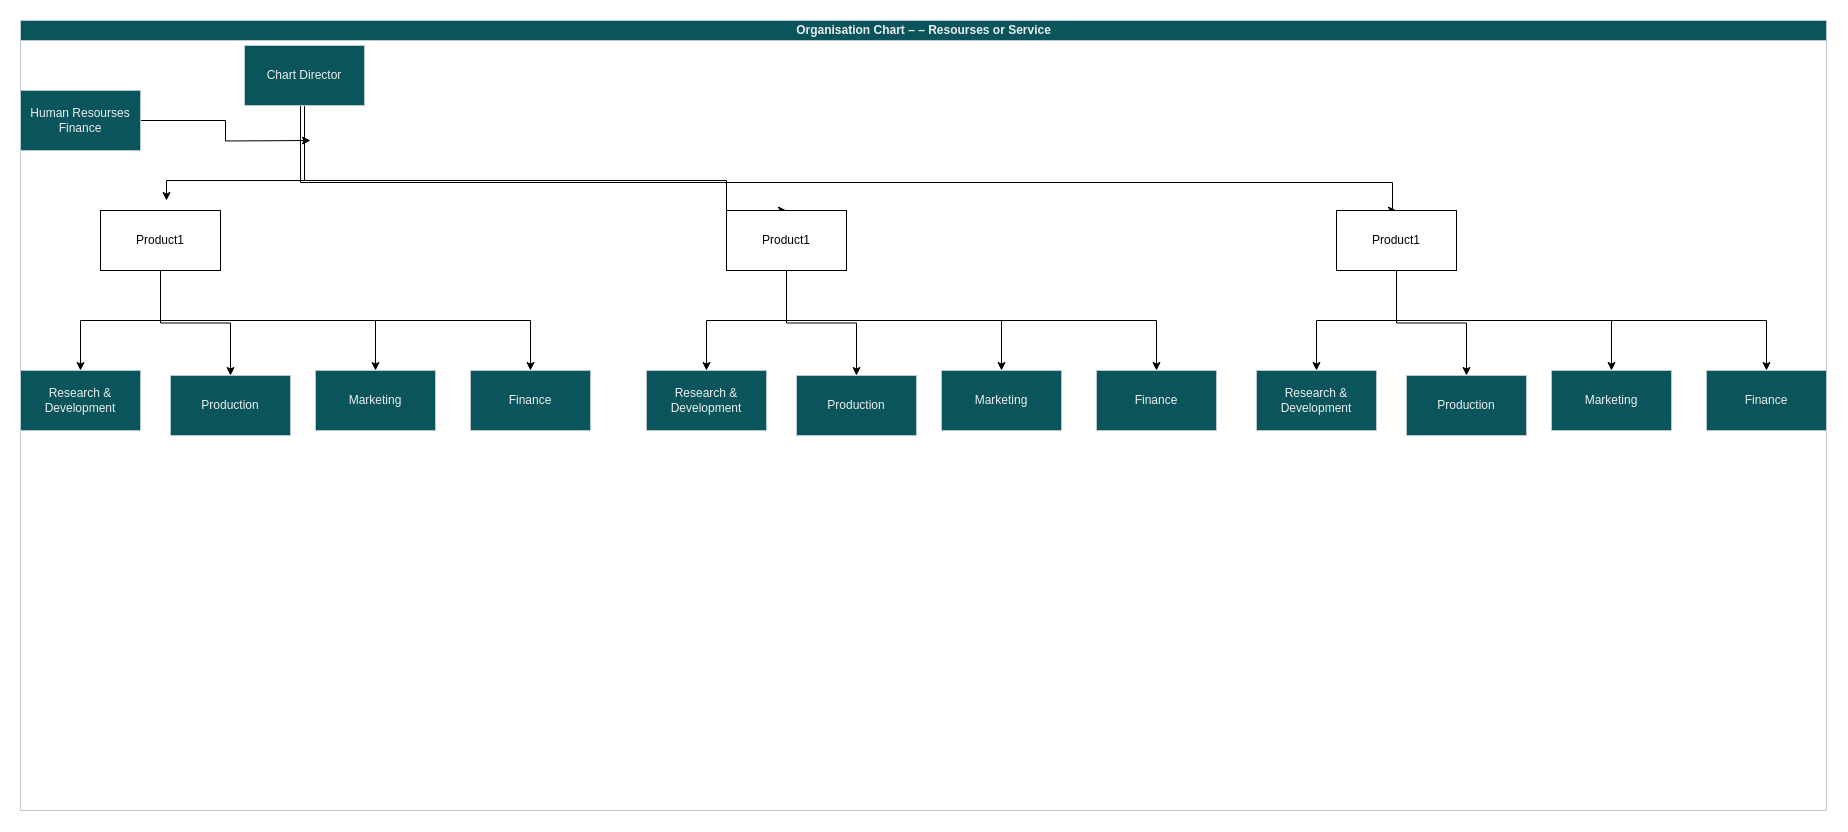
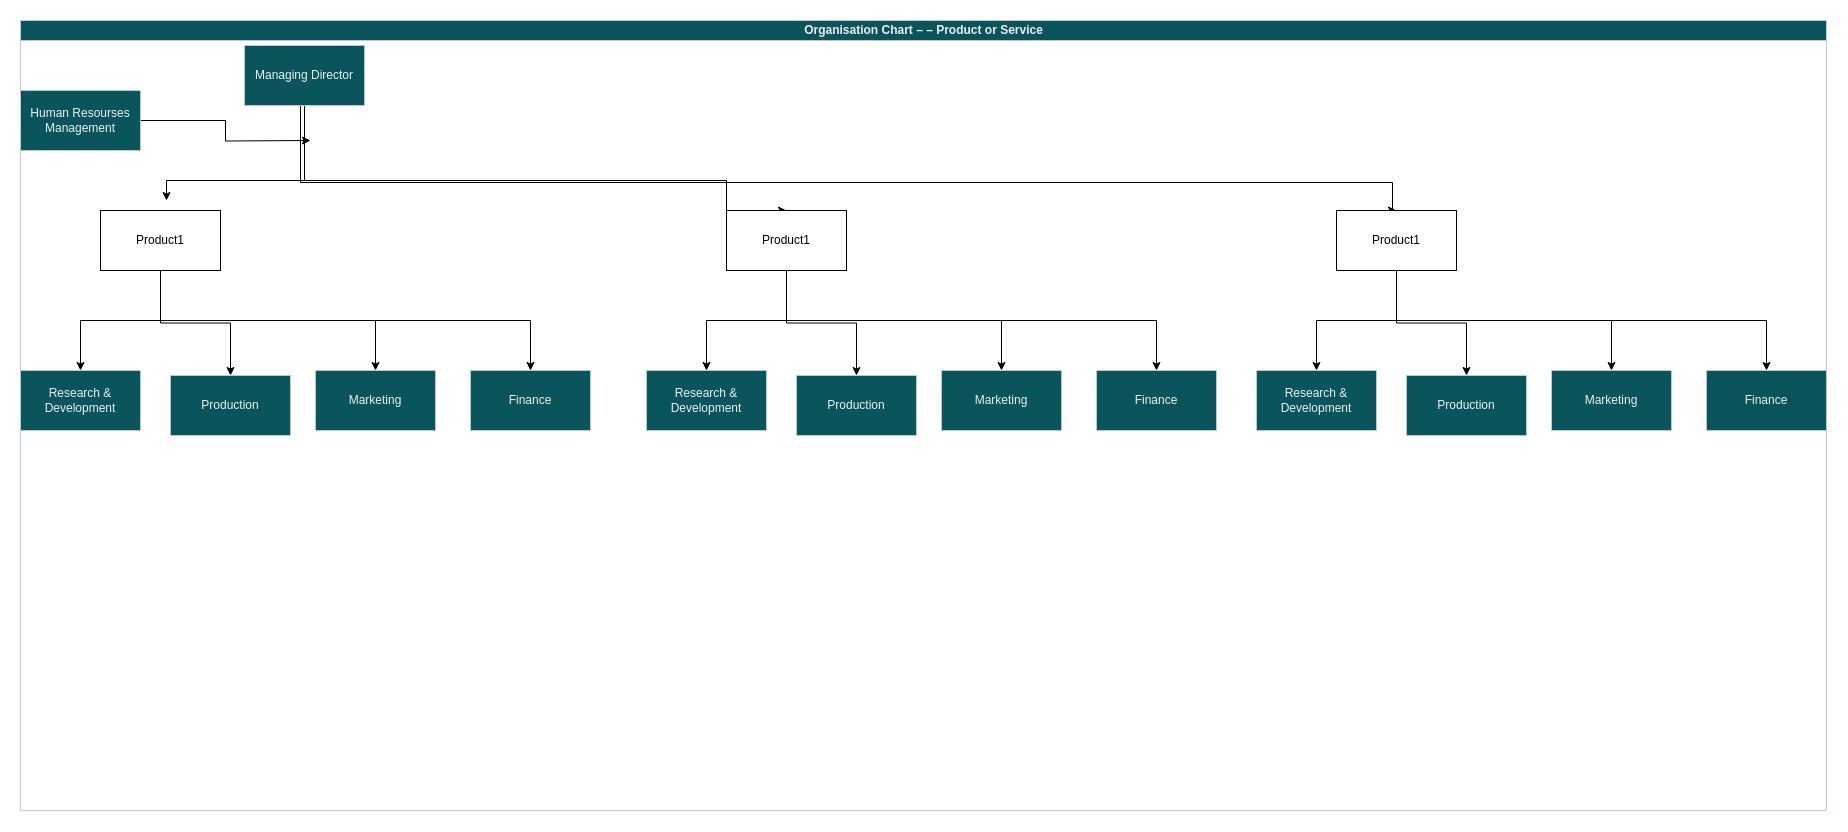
(924, 31) -> (924, 31)
(305, 76) -> (305, 76)
(81, 121) -> (81, 121)
